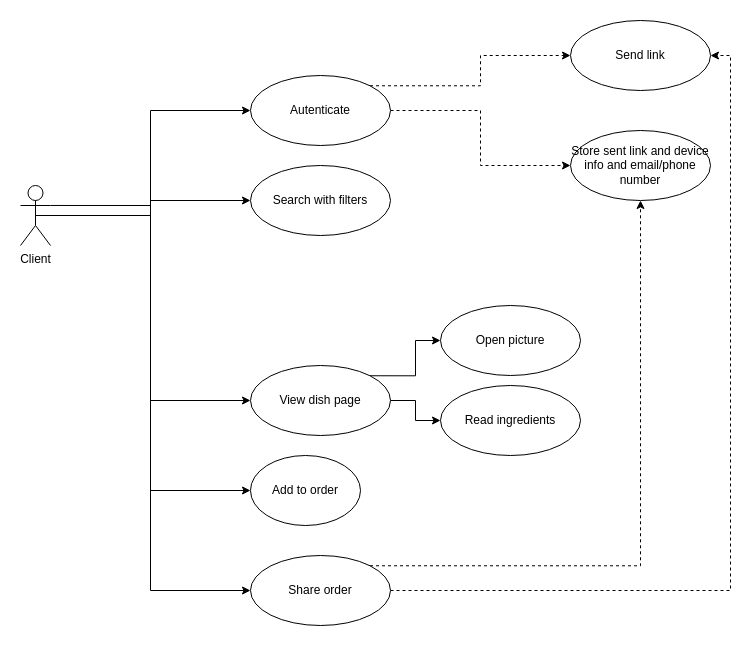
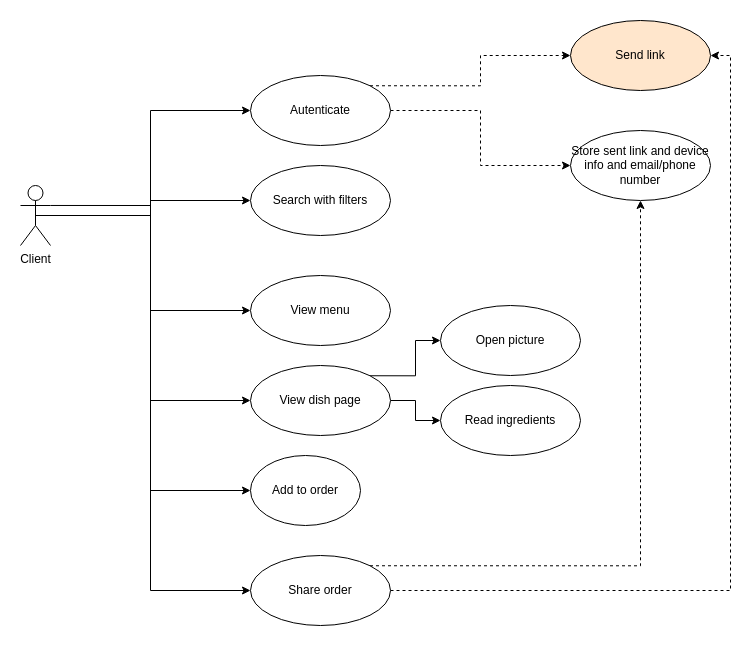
(641, 56) -> (641, 56)
none -> (198, 311)
none -> (321, 311)
